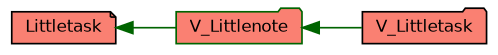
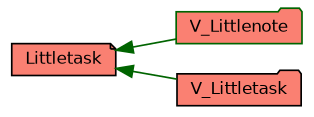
(341, 28) -> (155, 75)
